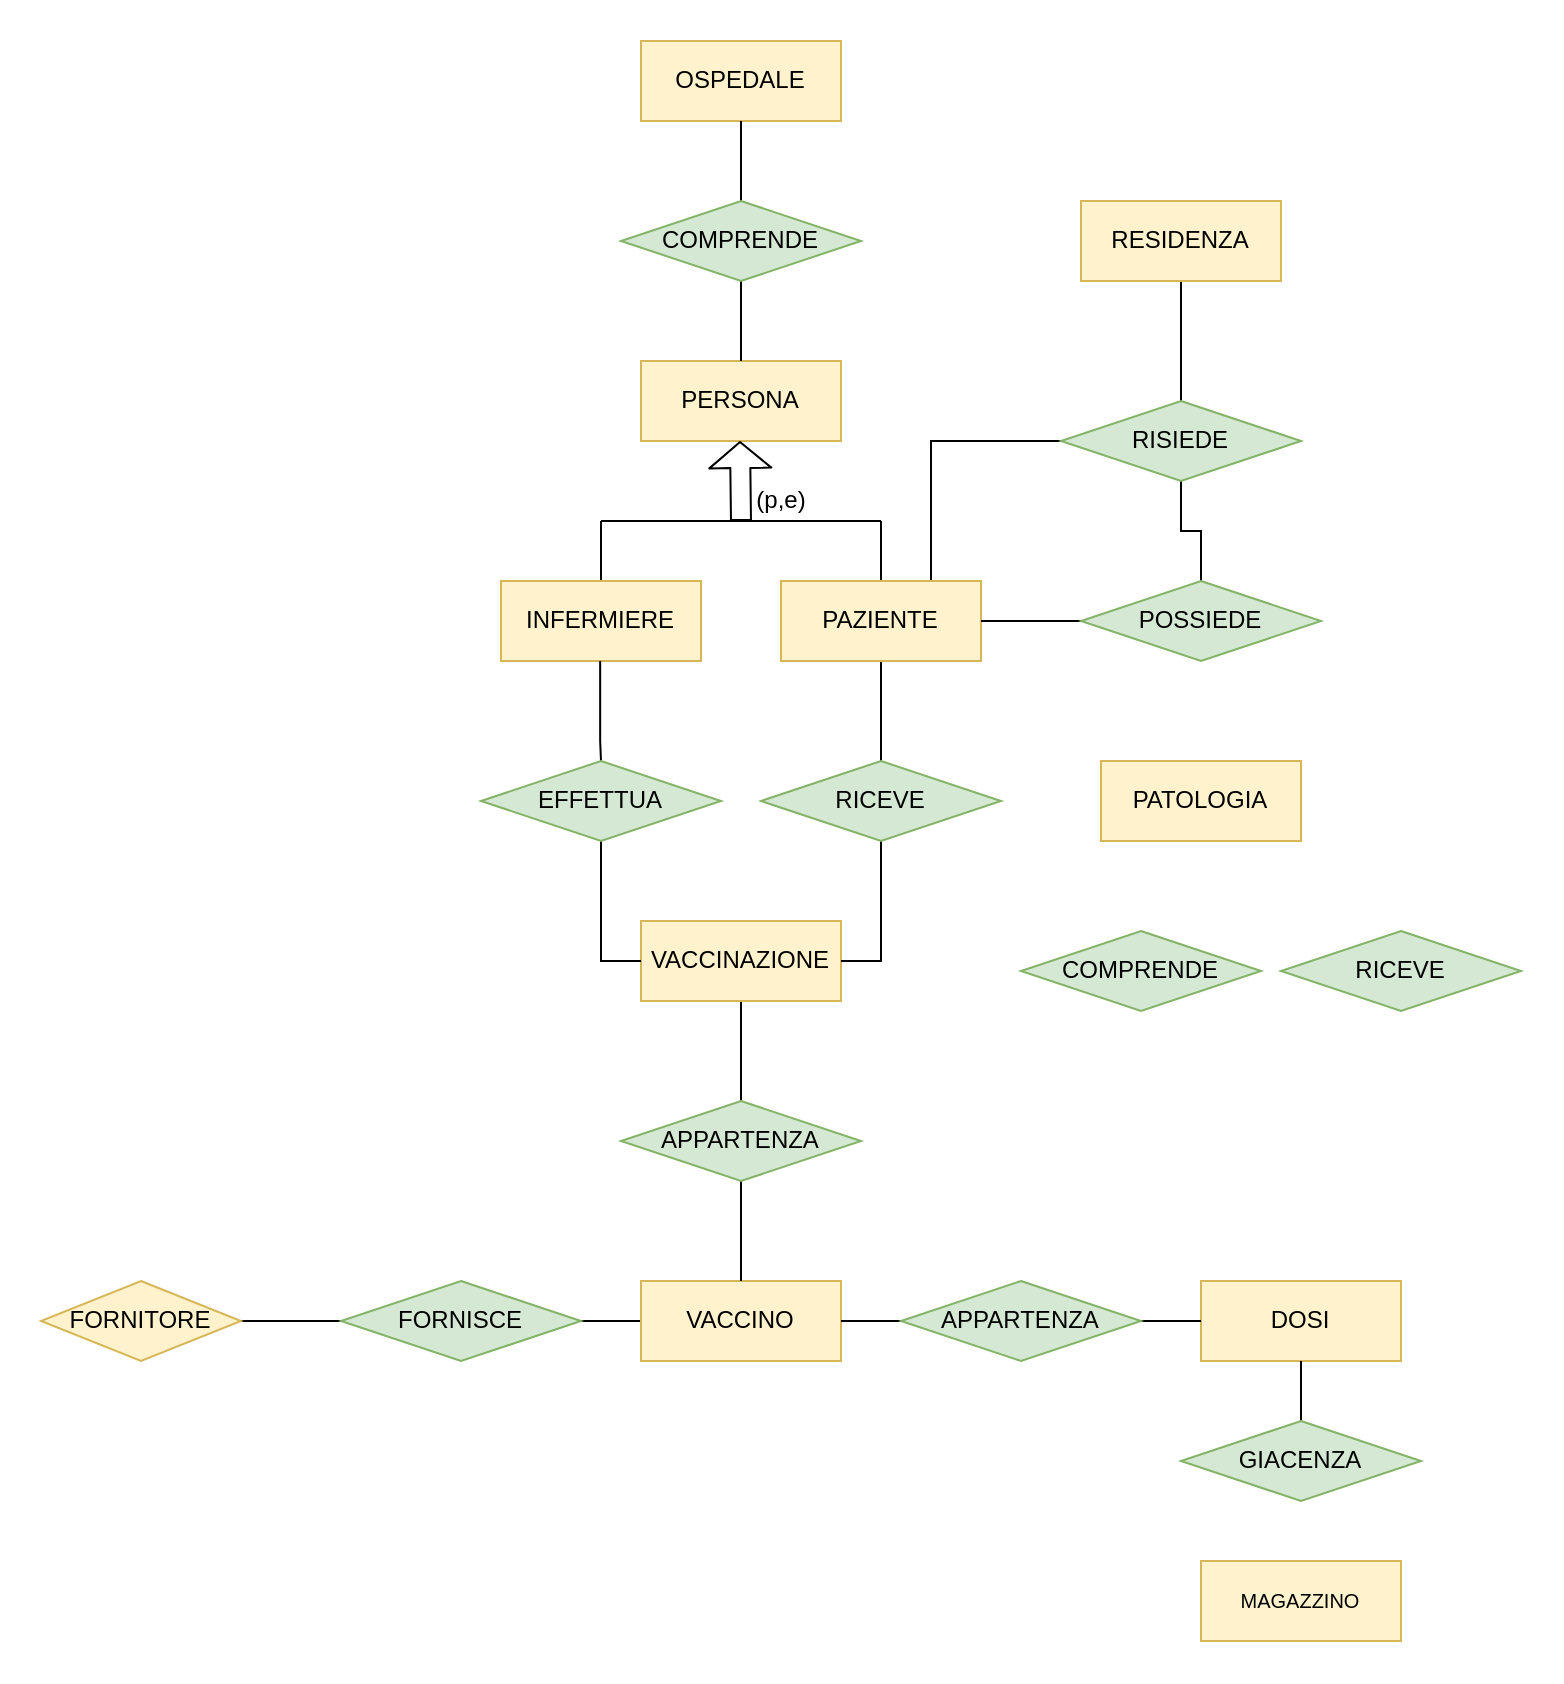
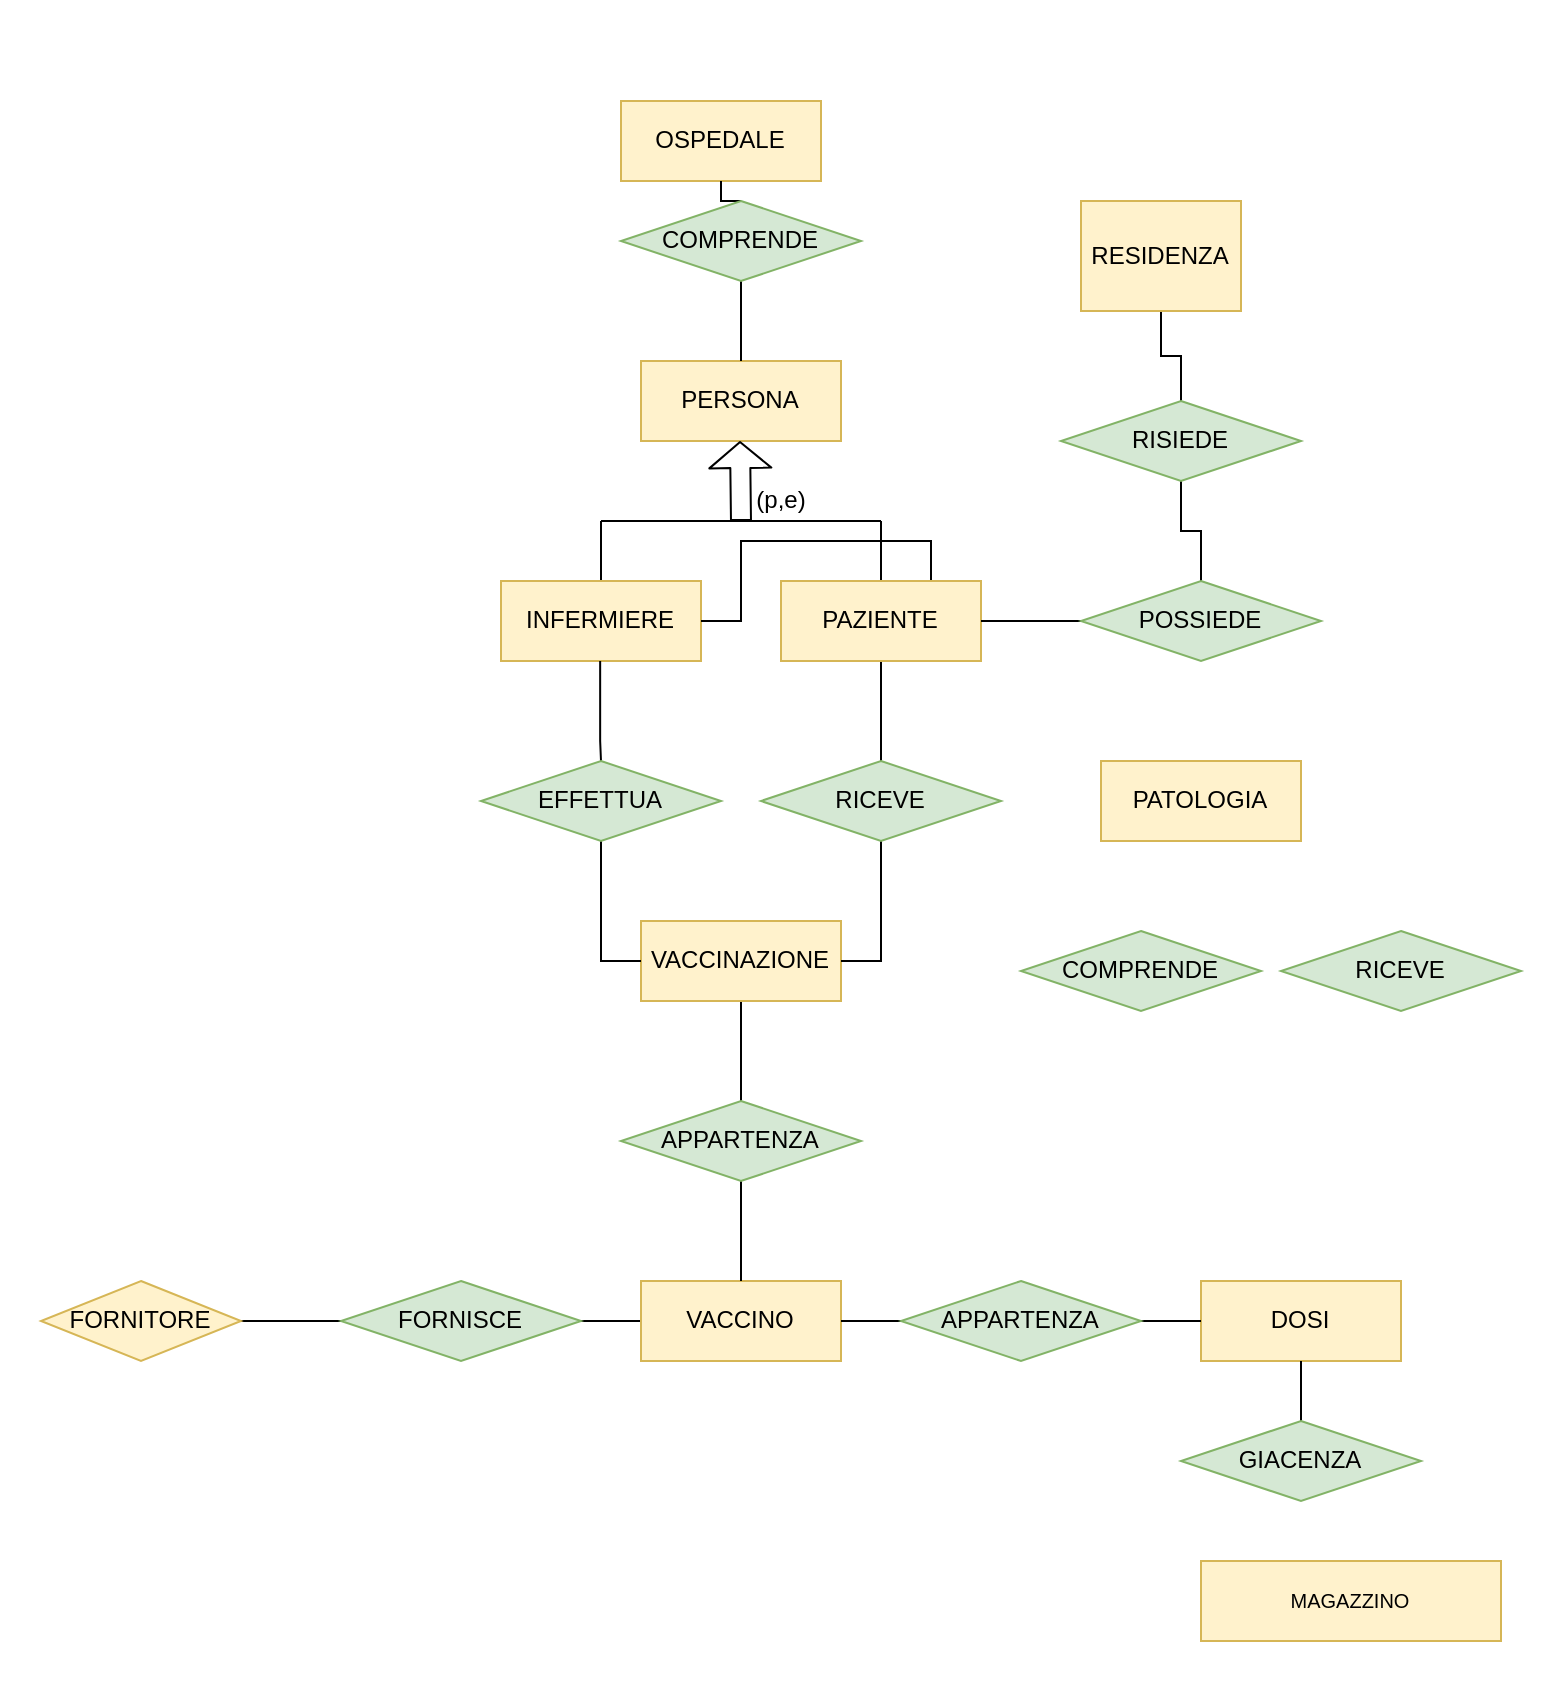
(741, 81) -> (721, 141)
(1181, 241) -> (1161, 256)
(944, 441) -> (777, 541)
(1301, 1601) -> (1351, 1601)
